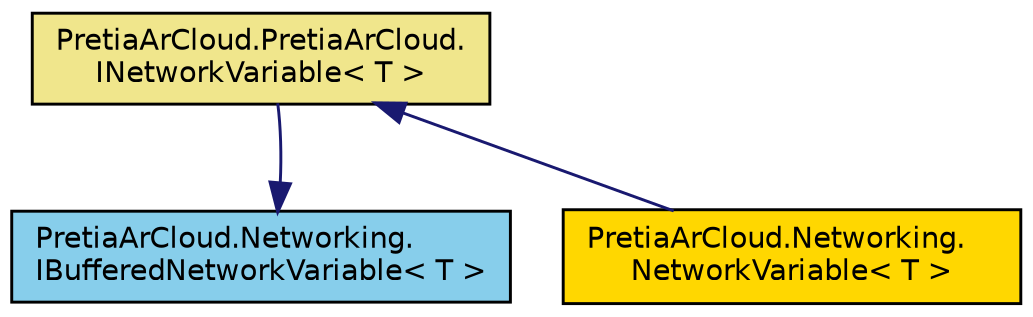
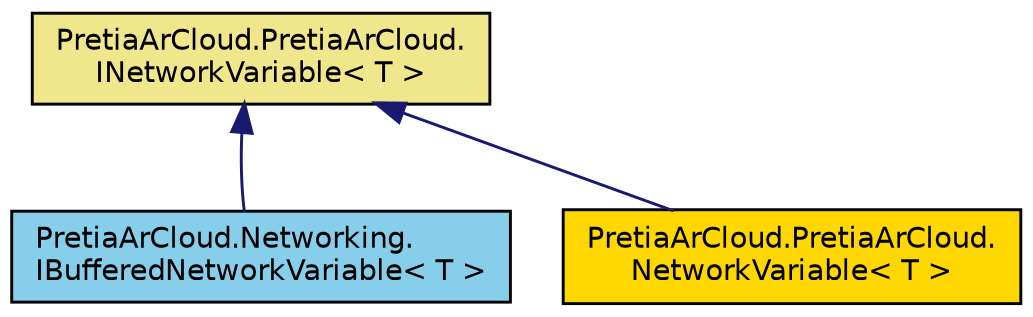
(281, 143) -> (241, 173)
(792, 257) -> (792, 257)
